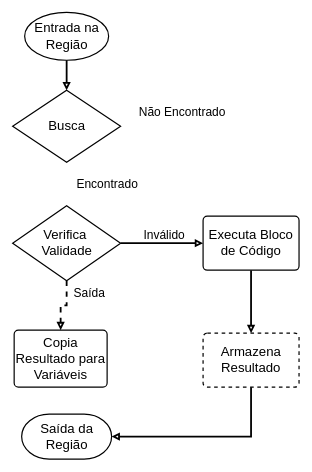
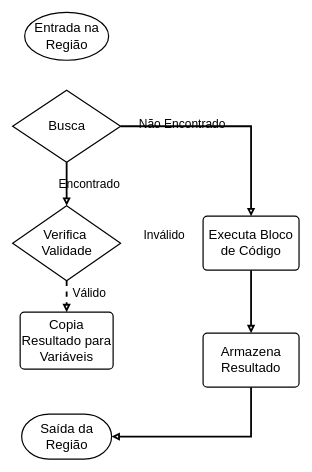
(67, 72) -> none
(182, 111) -> (182, 123)
none -> (227, 126)
none -> (67, 180)
(107, 183) -> (89, 183)
(158, 243) -> none
(89, 293) -> (89, 293)
(61, 359) -> (67, 341)
(251, 360) -> (251, 360)
